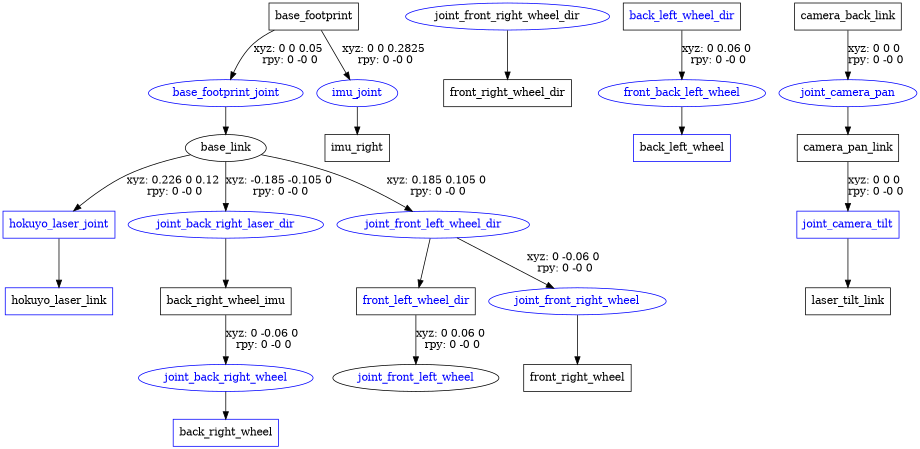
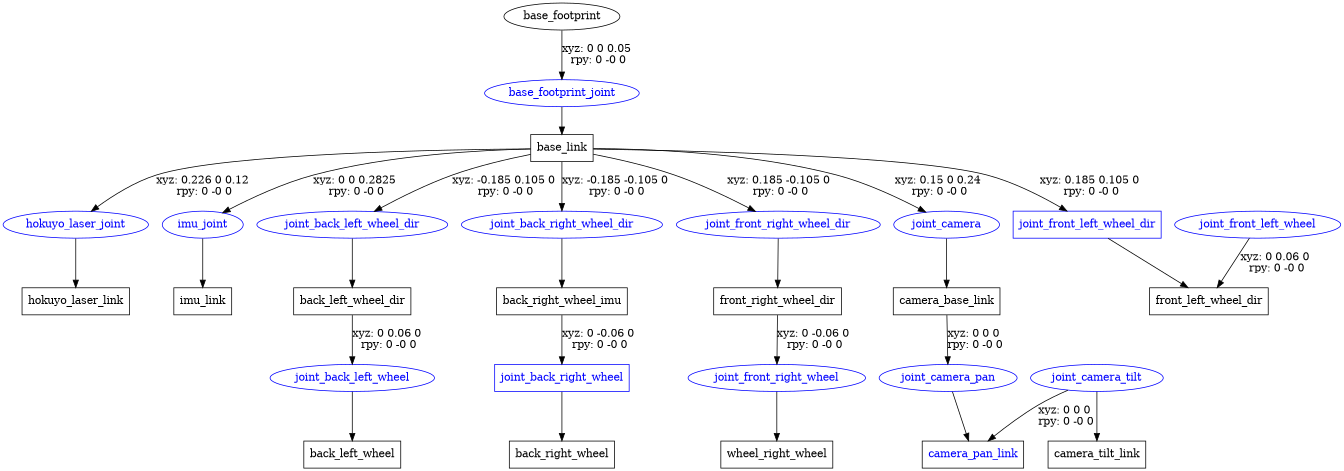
(314, 17) -> (562, 17)
(508, 17) -> (778, 225)
(682, 17) -> (352, 301)
(848, 17) -> (947, 301)
(334, 52) -> (376, 162)
(682, 93) -> (352, 378)
(226, 148) -> (562, 148)
(357, 148) -> (203, 301)
(682, 148) -> (352, 455)
(848, 148) -> (973, 455)
none -> (673, 175)
(848, 183) -> (1029, 410)
(59, 225) -> (76, 225)
(226, 225) -> (562, 225)
none -> (352, 225)
(433, 225) -> (1087, 225)
(848, 225) -> (1097, 378)
none -> (947, 225)
(502, 261) -> (777, 336)
(59, 301) -> (76, 301)
(416, 301) -> (1209, 301)
(848, 301) -> (1097, 455)
(416, 336) -> (1235, 260)
(226, 378) -> (562, 378)
(416, 378) -> (1258, 225)
(577, 378) -> (777, 455)
(226, 433) -> (562, 455)
